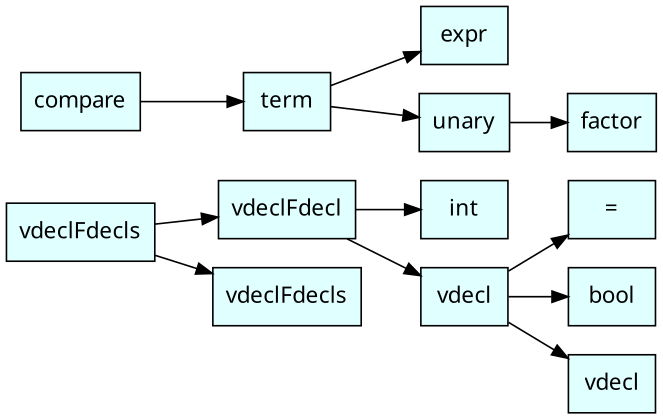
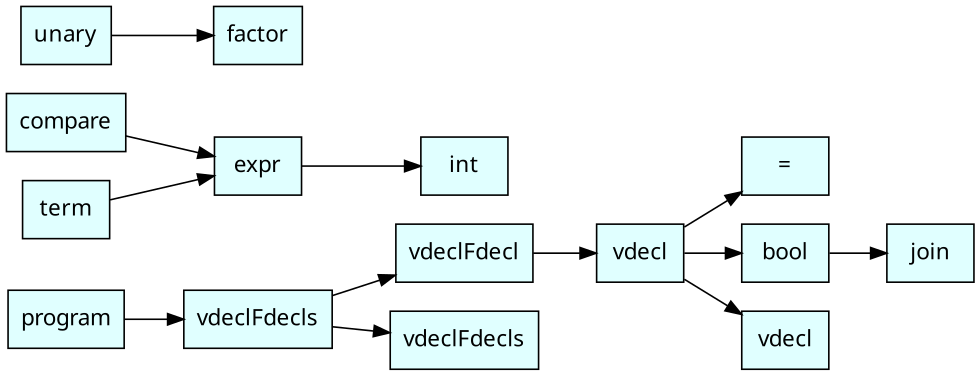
(184, 102) -> (162, 144)
(367, 111) -> none
(380, 210) -> (353, 166)
none -> (930, 253)
none -> (66, 319)
